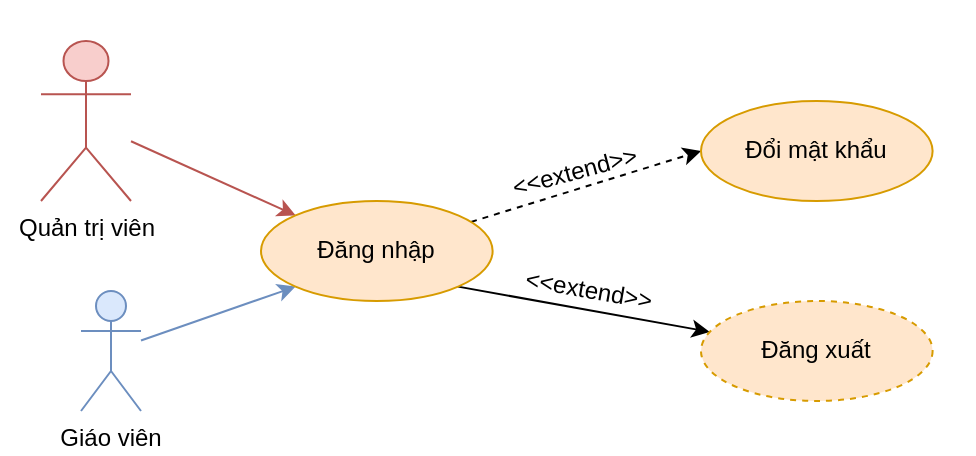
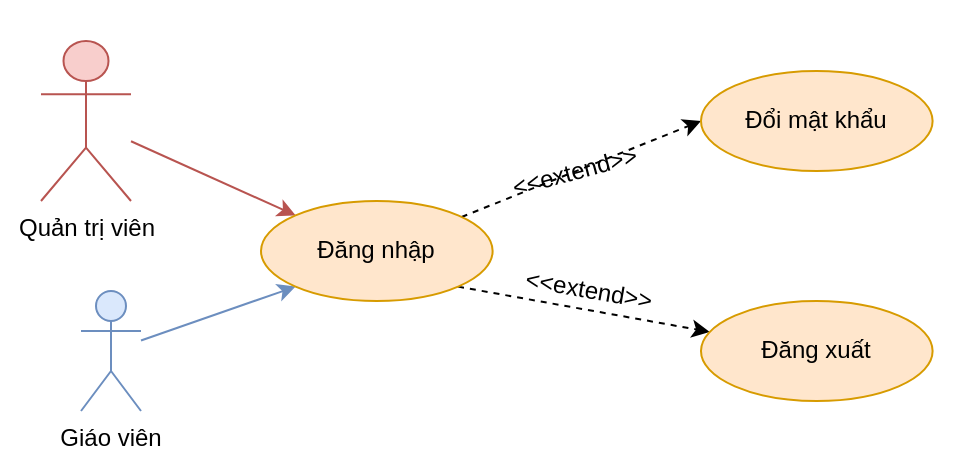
(817, 151) -> (817, 121)
(577, 308) -> (577, 308)
(817, 351) -> (817, 351)
